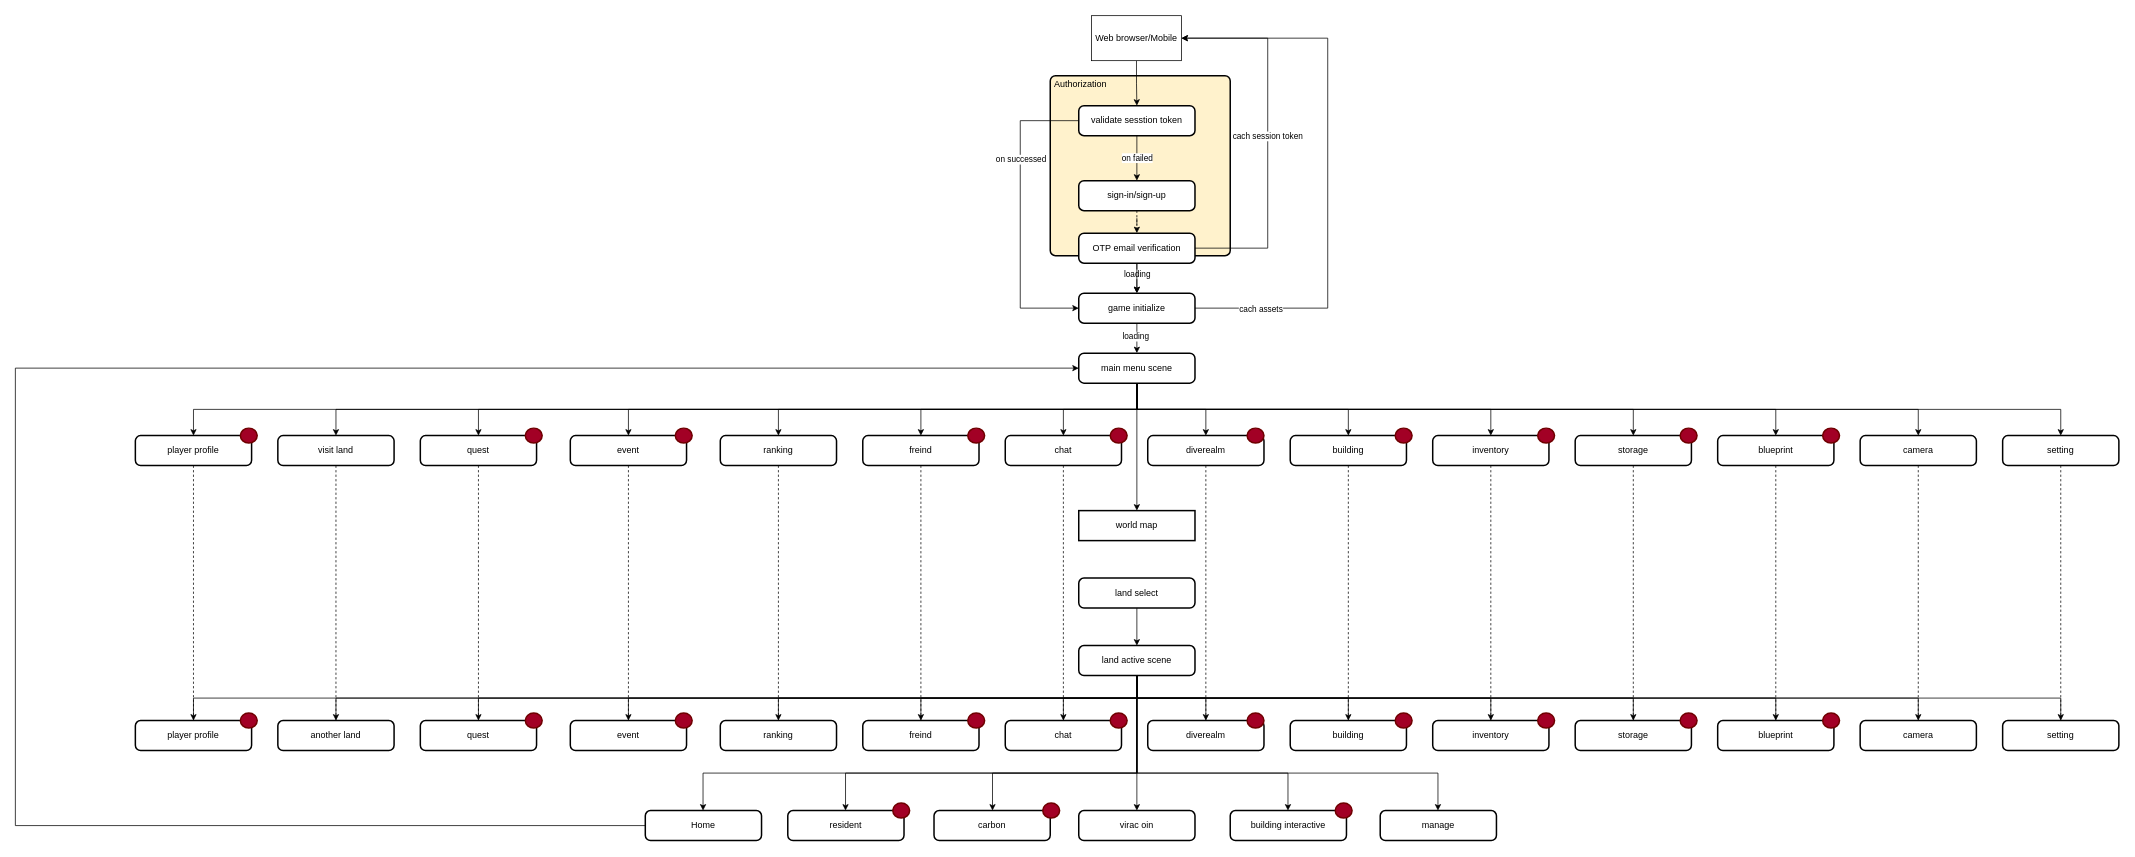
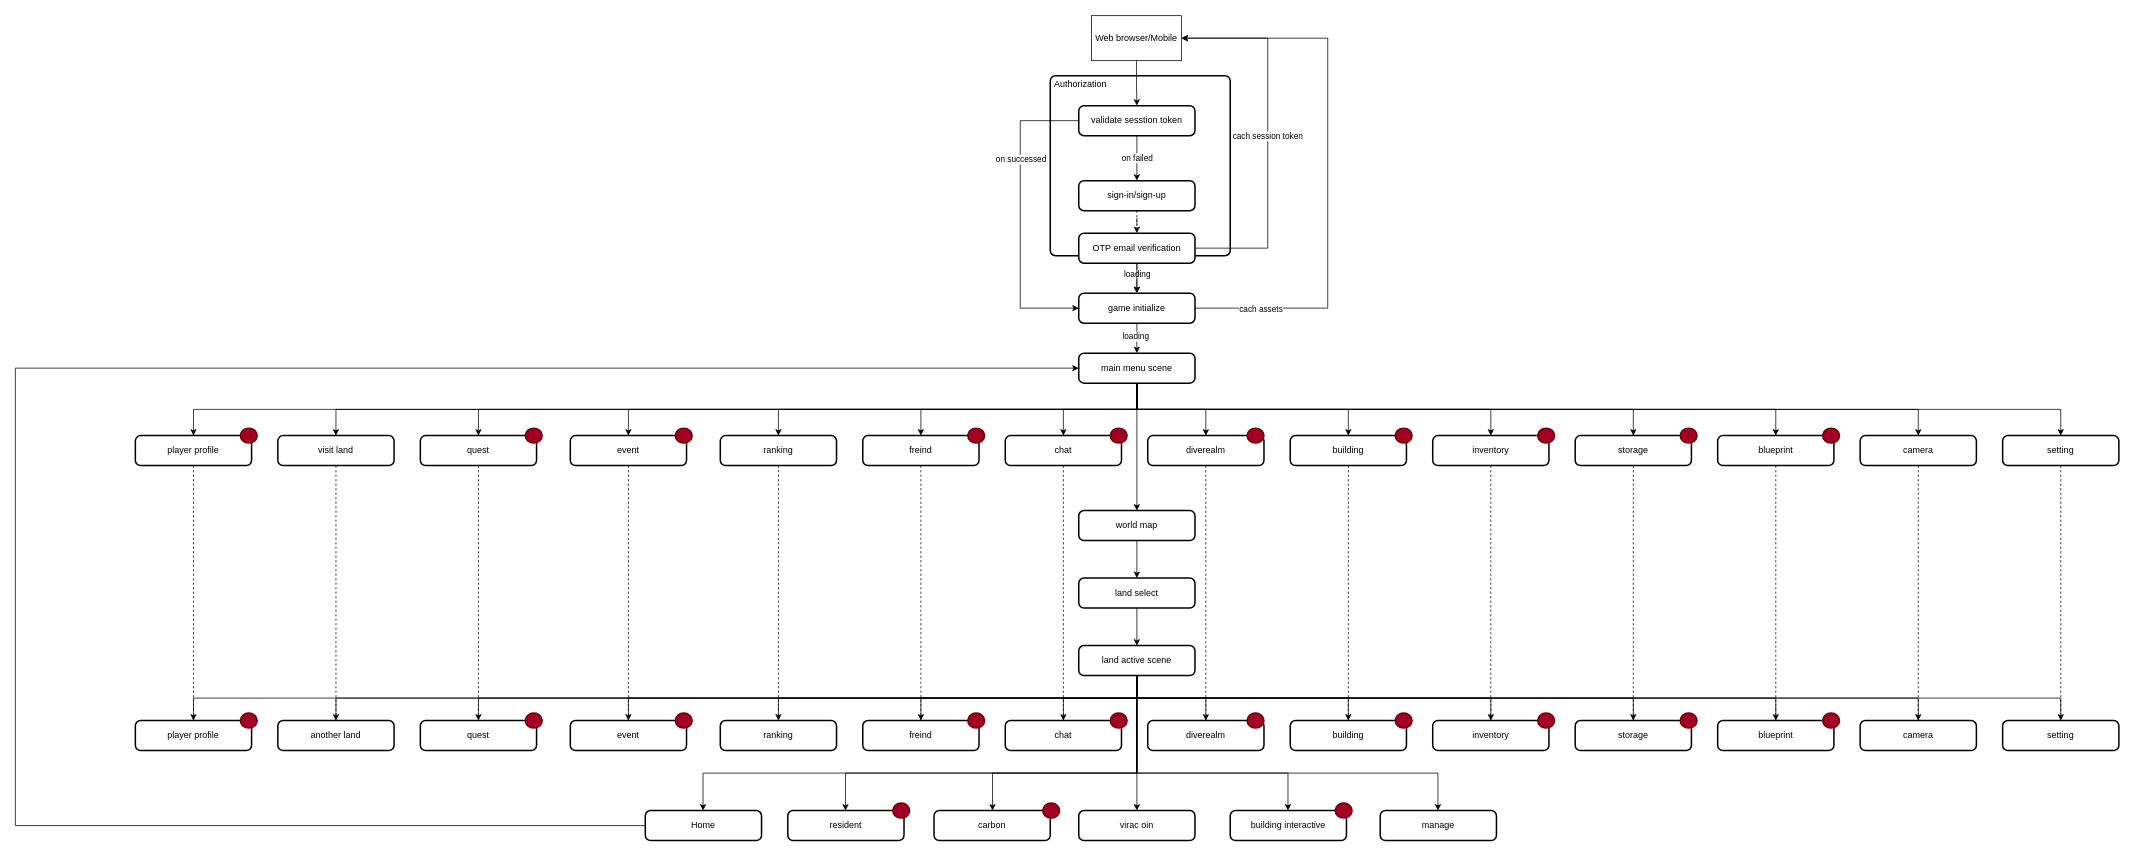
(1140, 165) -> (1140, 165)
(1137, 525) -> (1137, 525)
none -> (1137, 571)
